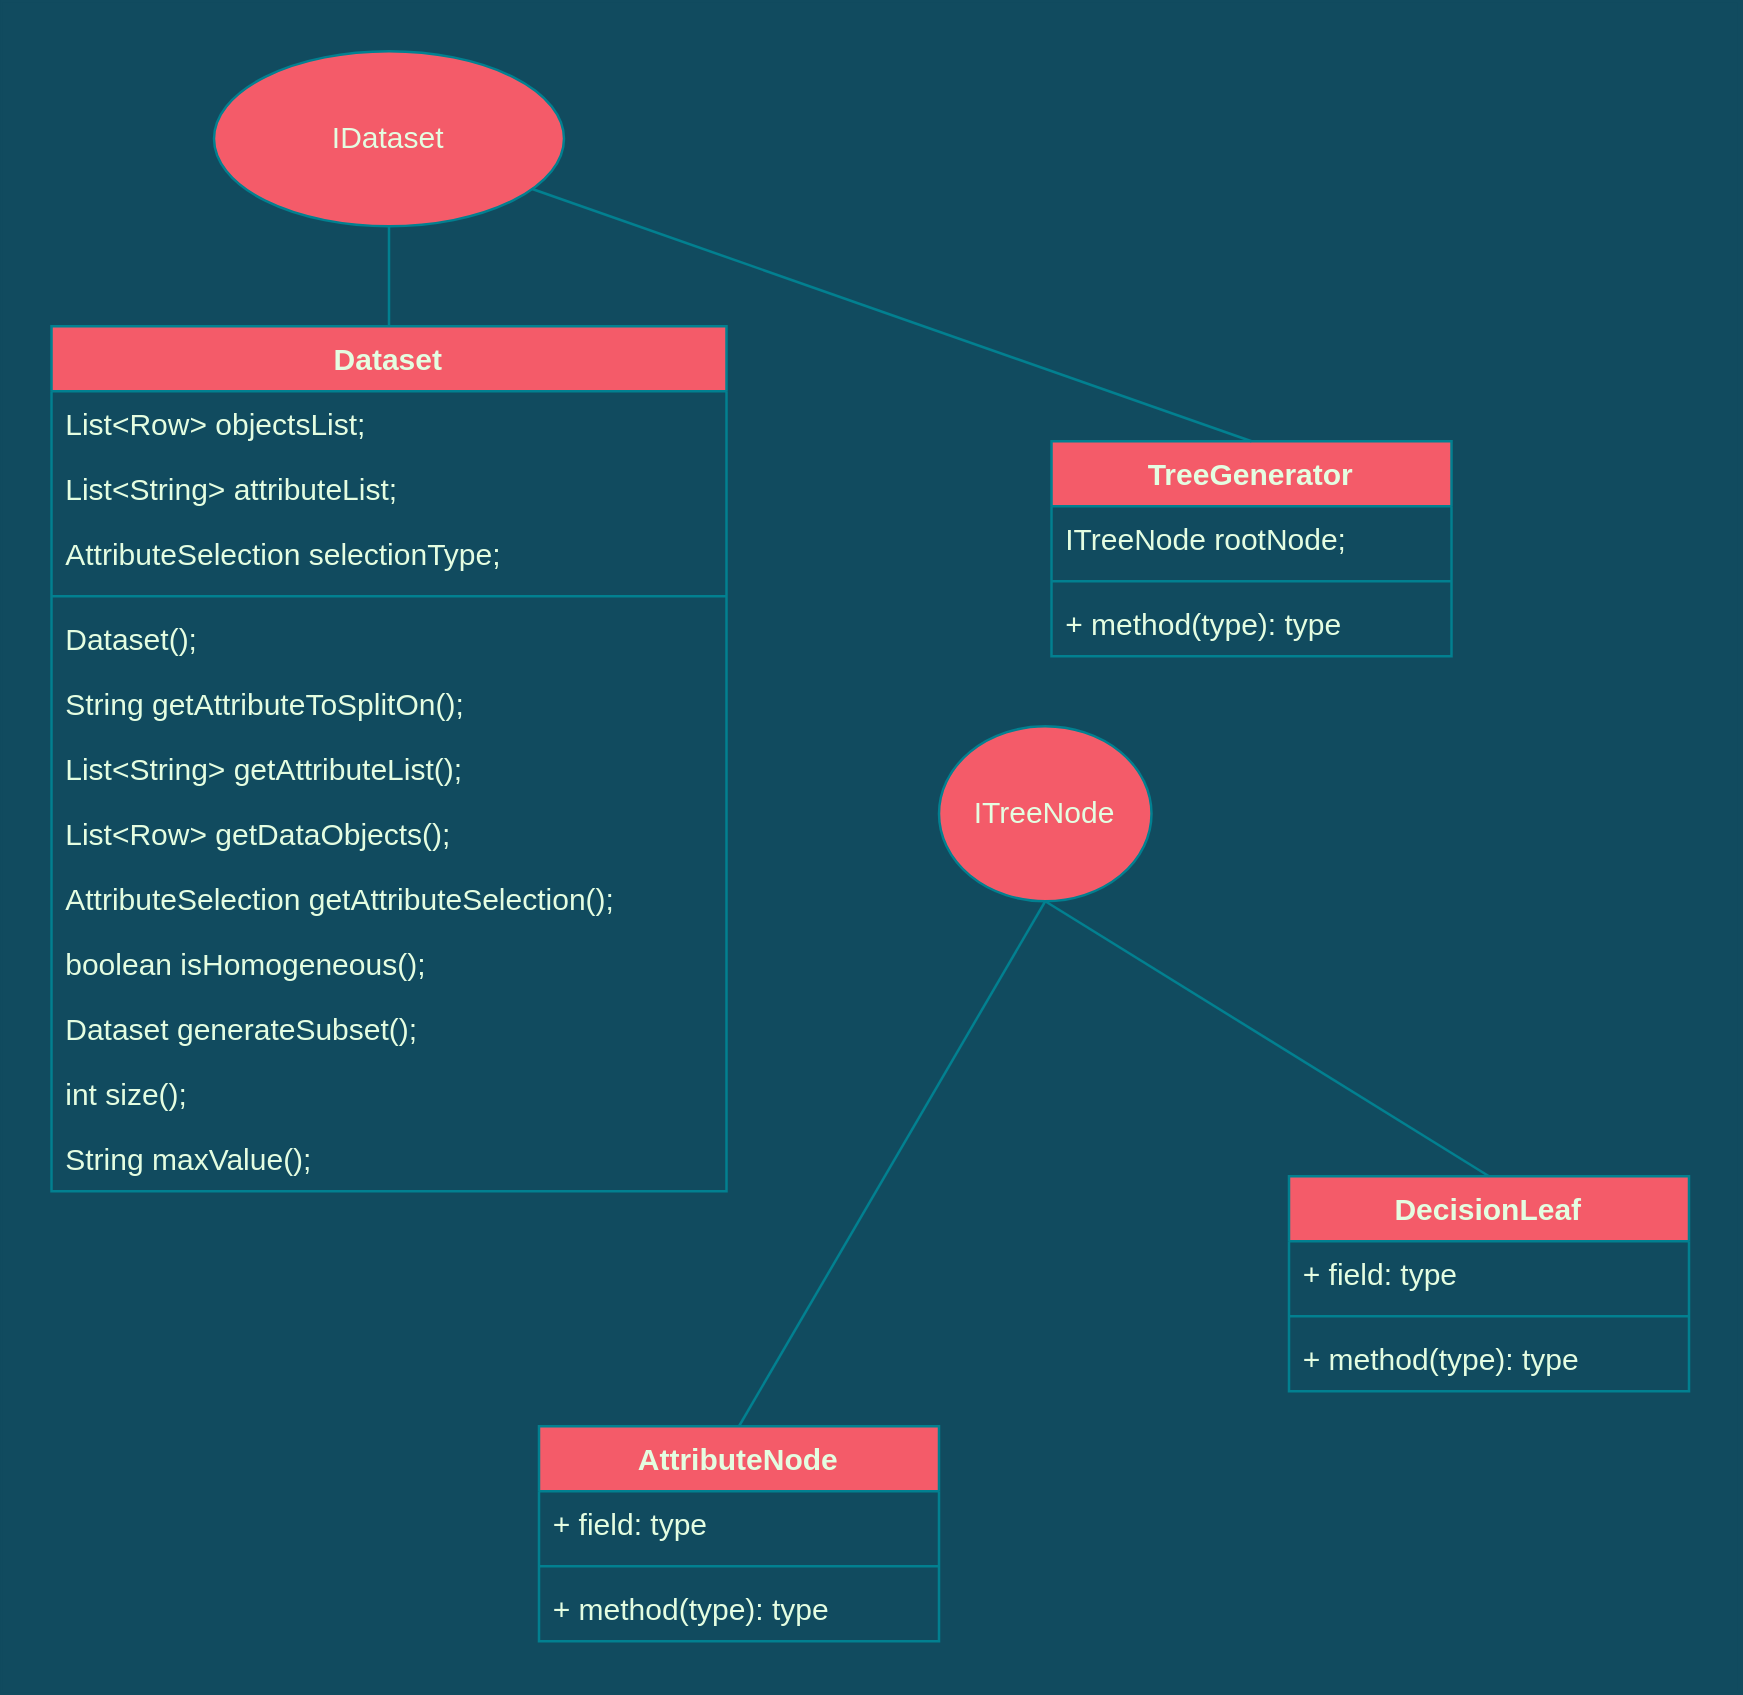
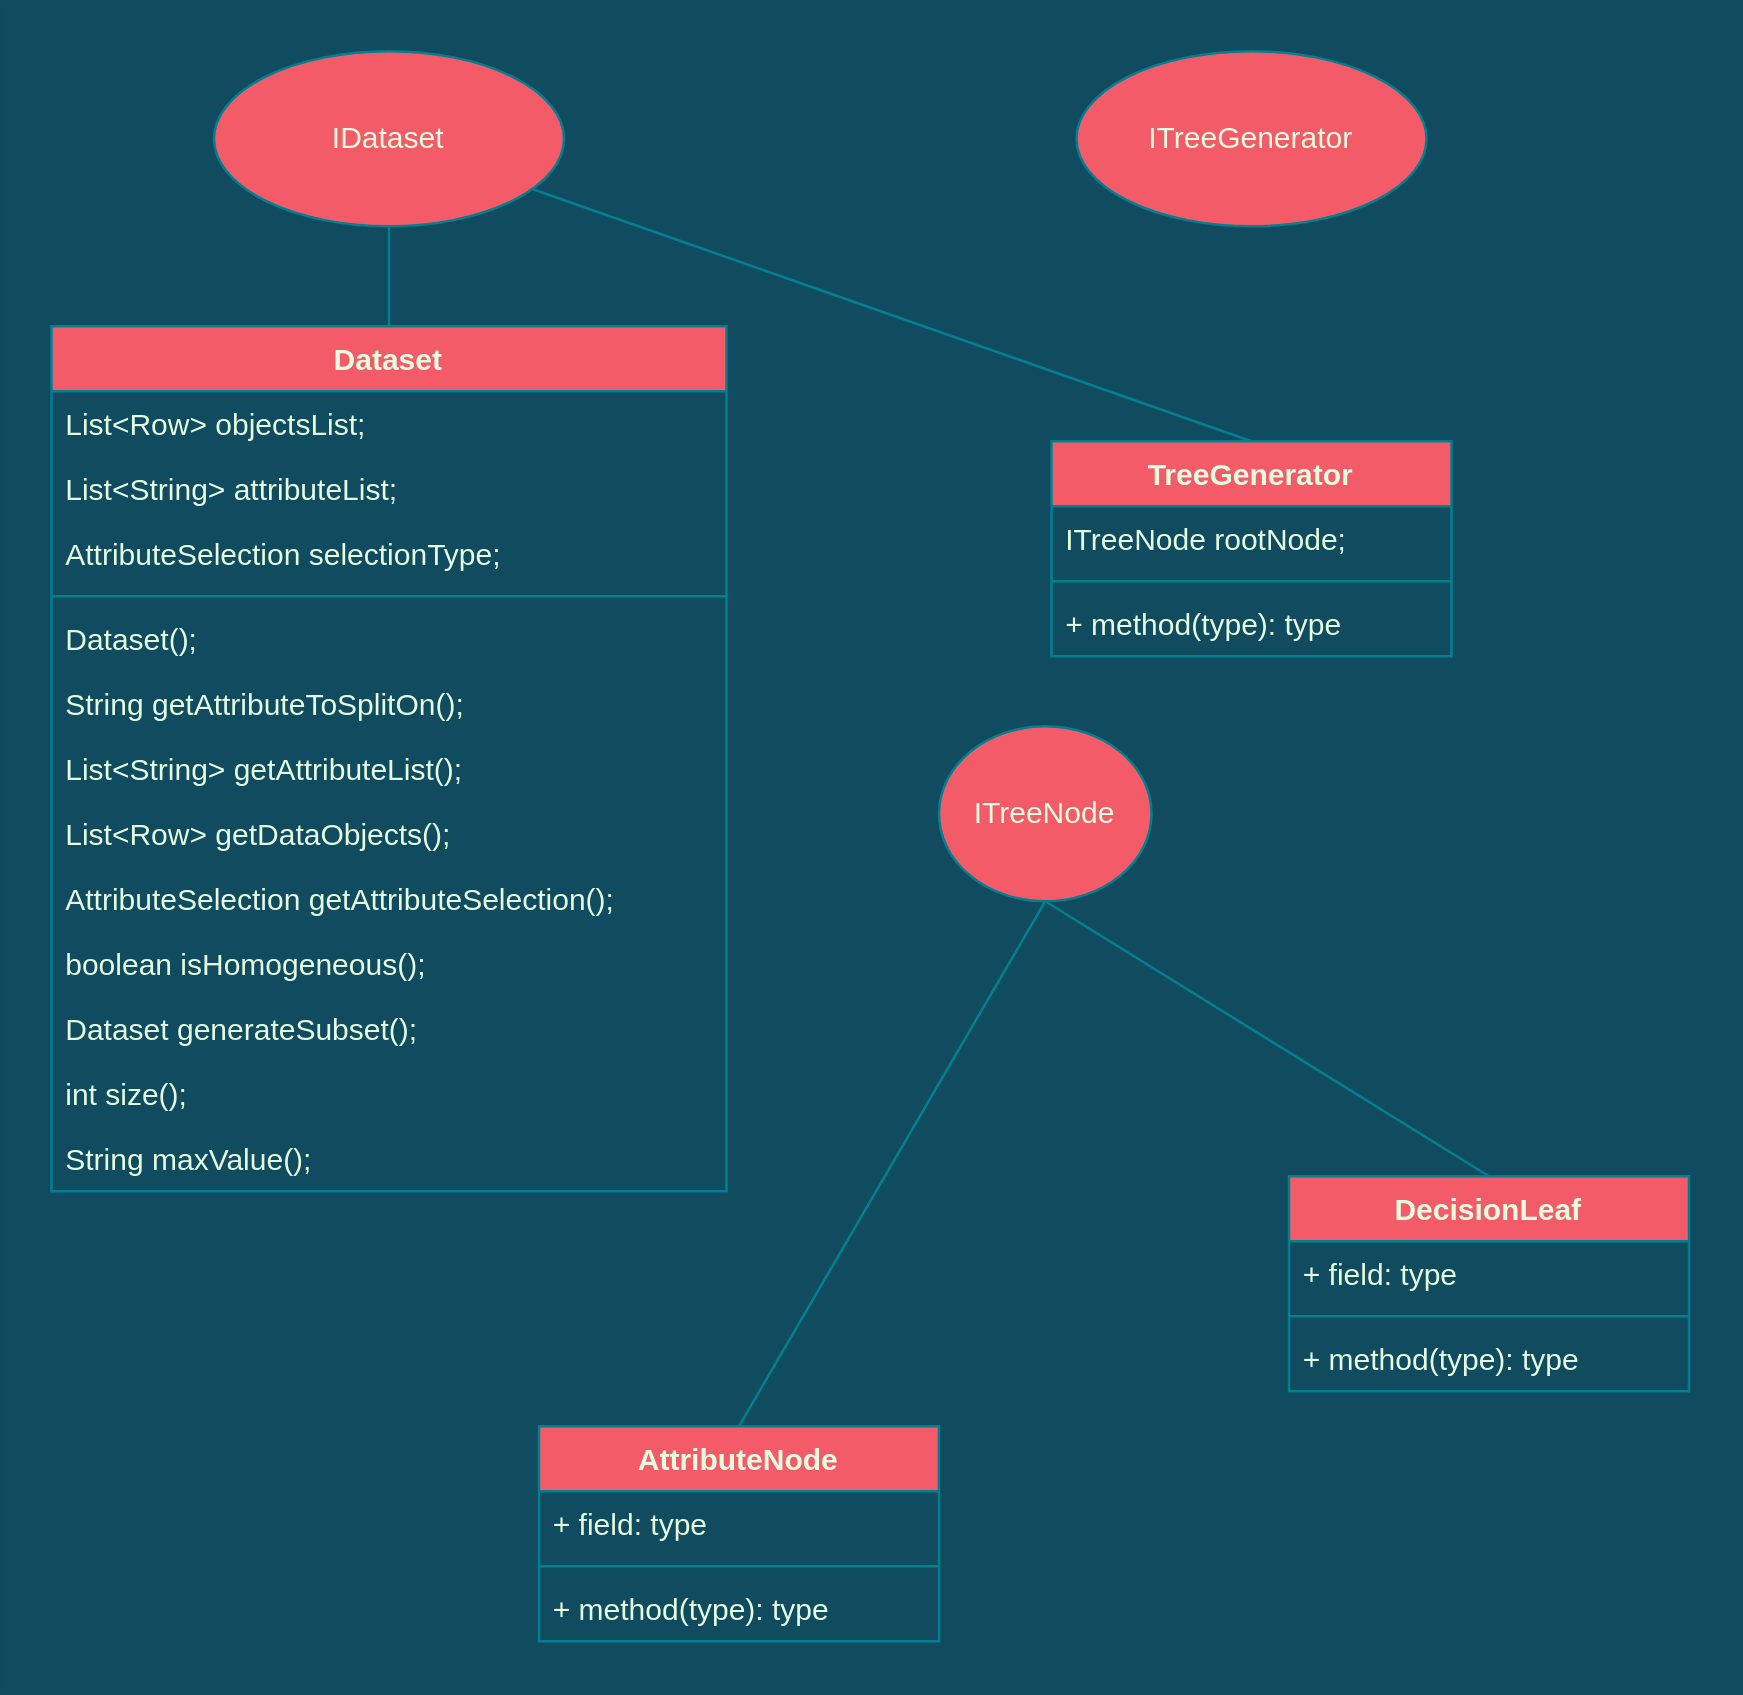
none -> (1251, 139)
